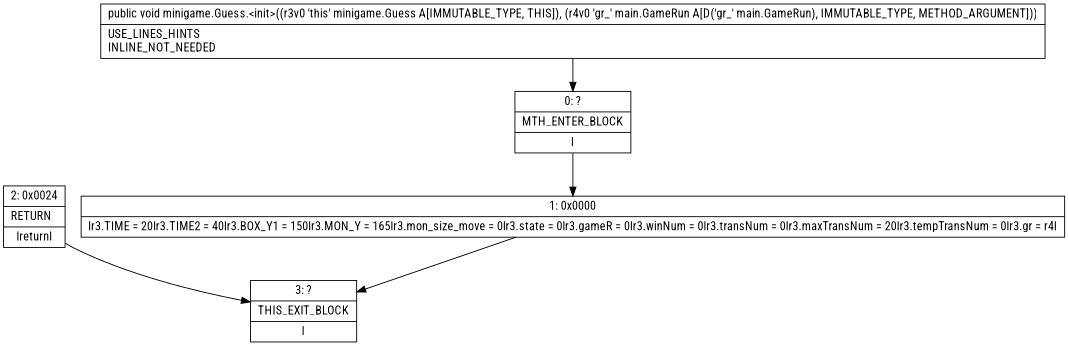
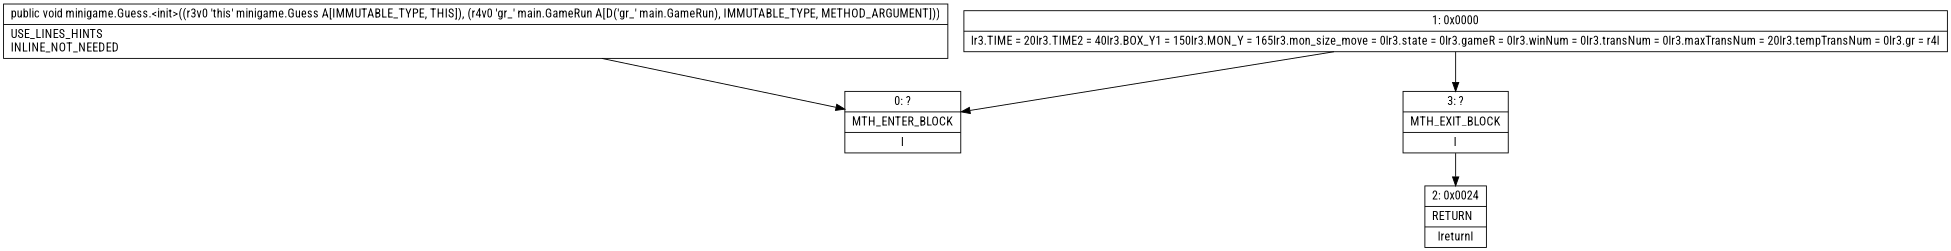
(573, 170) -> (1152, 81)
(151, 278) -> (1456, 165)
(304, 311) -> (1456, 122)
